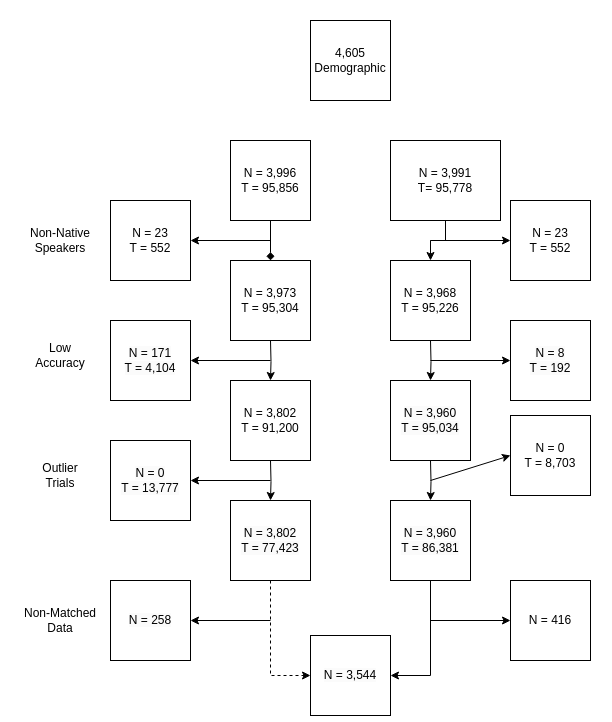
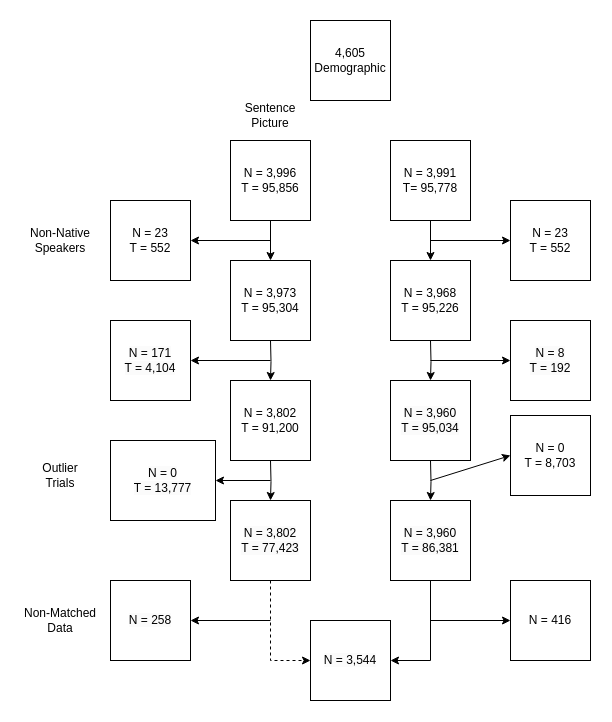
none -> (271, 116)
(446, 181) -> (431, 181)
(271, 252) -> (271, 252)
(61, 356) -> none
(151, 481) -> (163, 481)
(351, 676) -> (351, 661)
